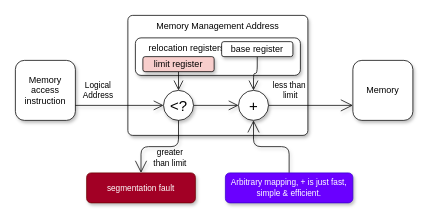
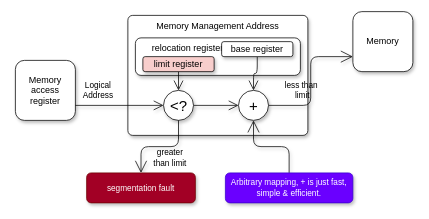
(218, 49) -> (218, 49)
(45, 90) -> (45, 90)
(383, 90) -> (383, 42)
